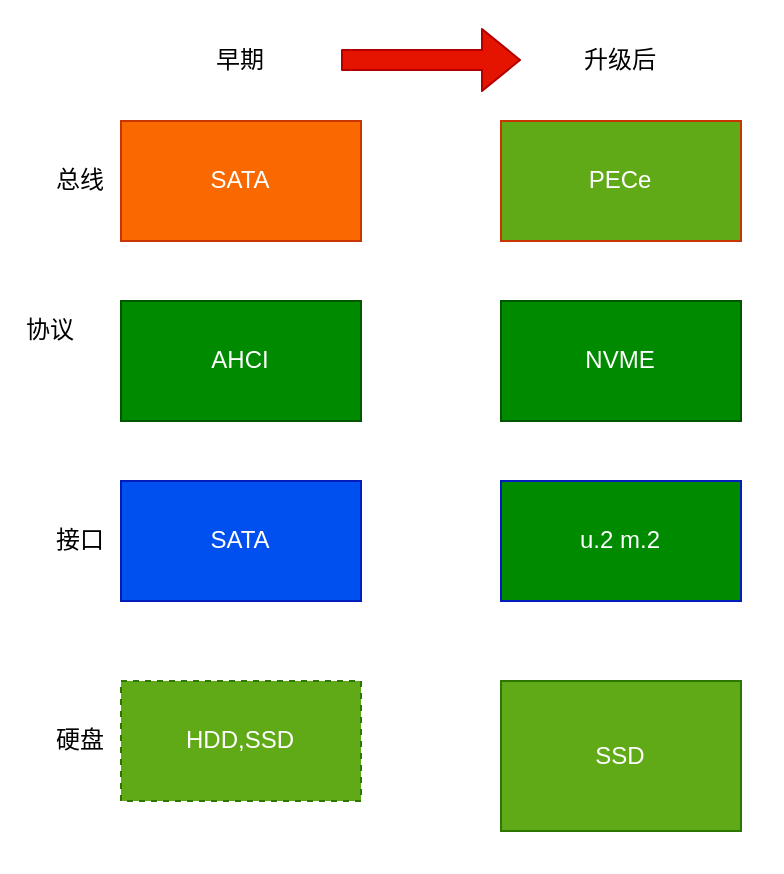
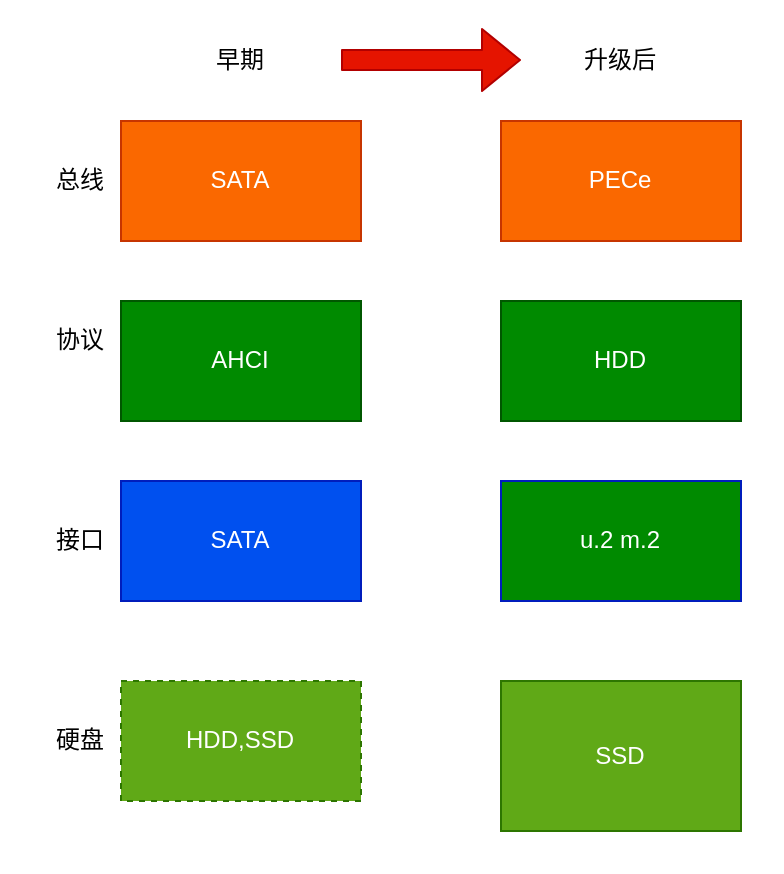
(621, 181) -> (621, 181)
(51, 331) -> (81, 341)
(621, 361) -> (621, 361)
